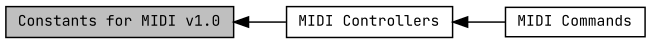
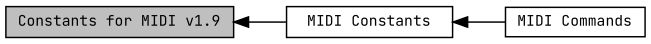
(120, 22) -> (120, 22)
(370, 22) -> (370, 22)
